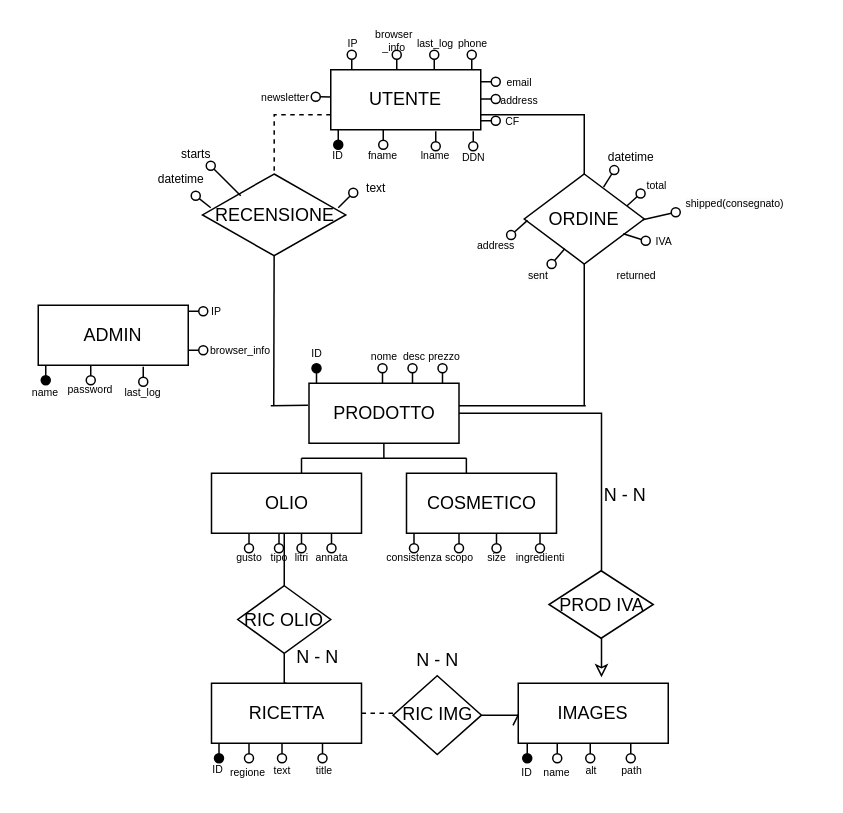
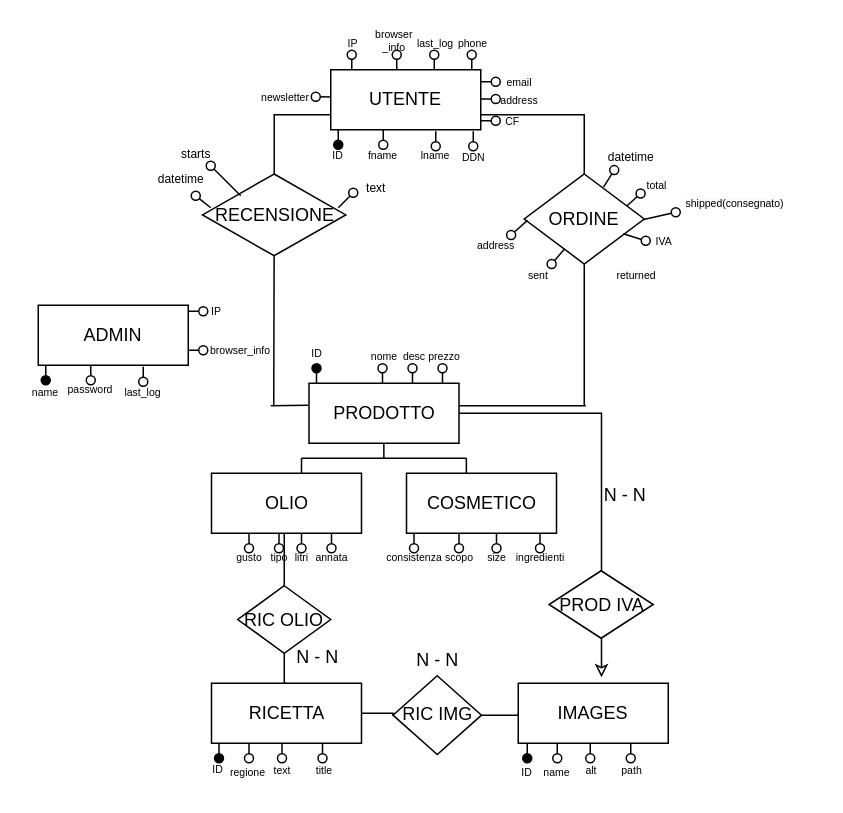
(274, 118) -> (274, 118)
(379, 713) -> (379, 713)
(516, 715) -> (516, 715)
